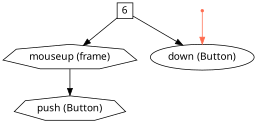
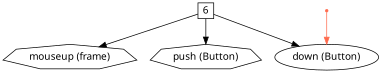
(70, 79) -> (206, 28)
